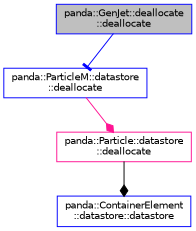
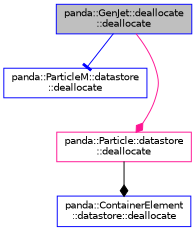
(96, 110) -> (158, 77)
(124, 211) -> (124, 211)
